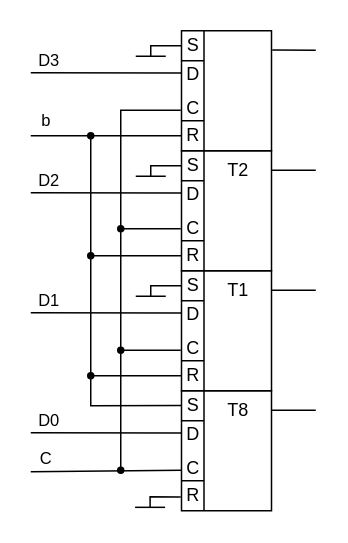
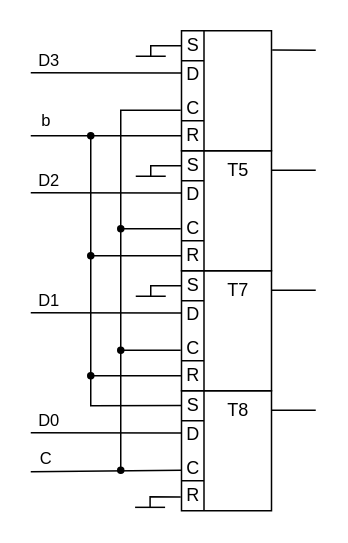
(239, 170) -> (239, 170)
(239, 290) -> (239, 290)
